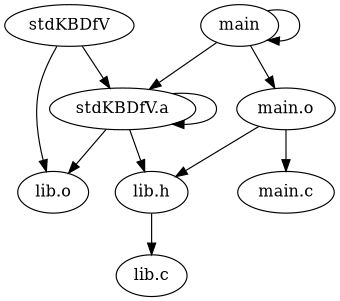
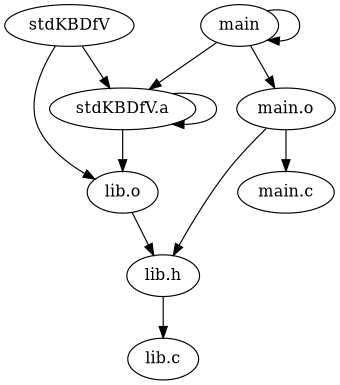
(135, 145) -> (140, 229)
